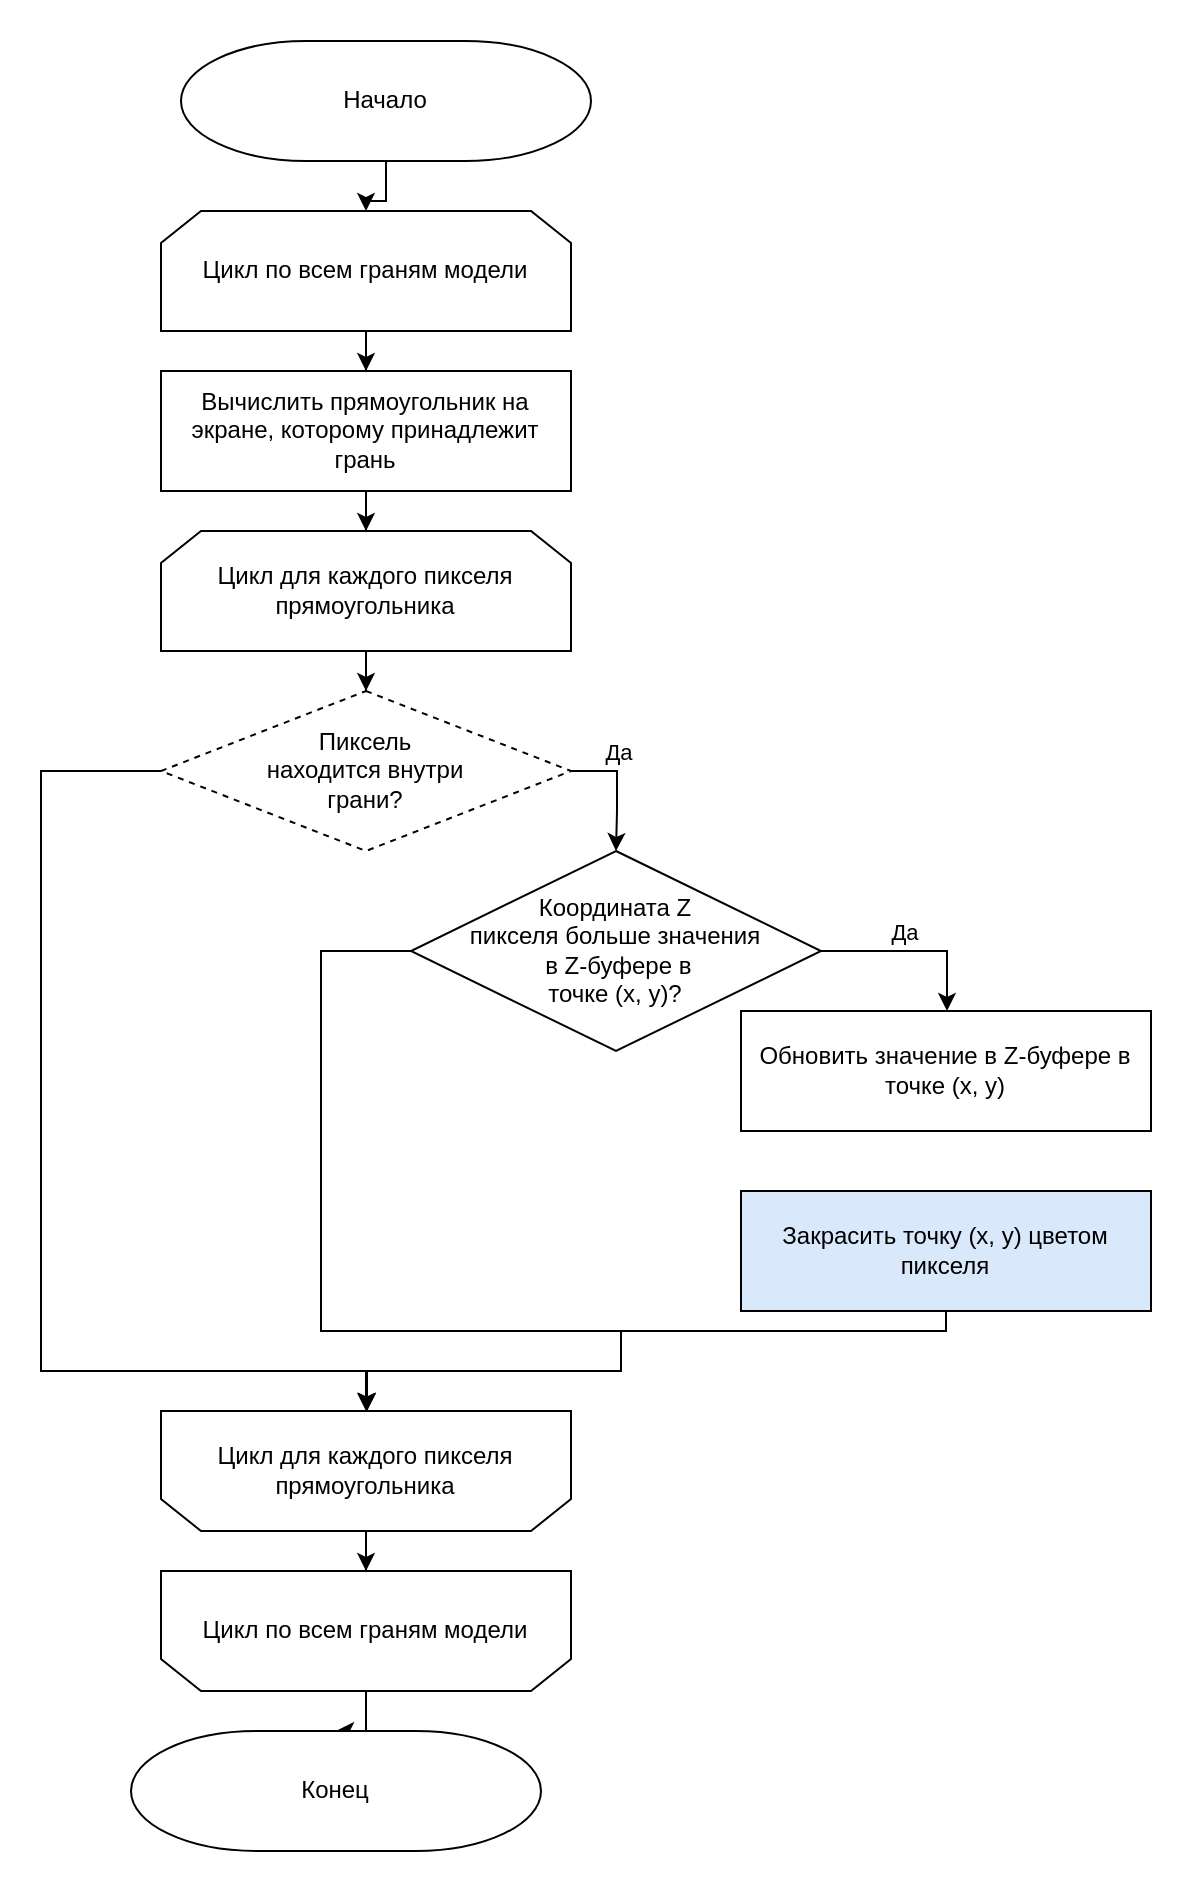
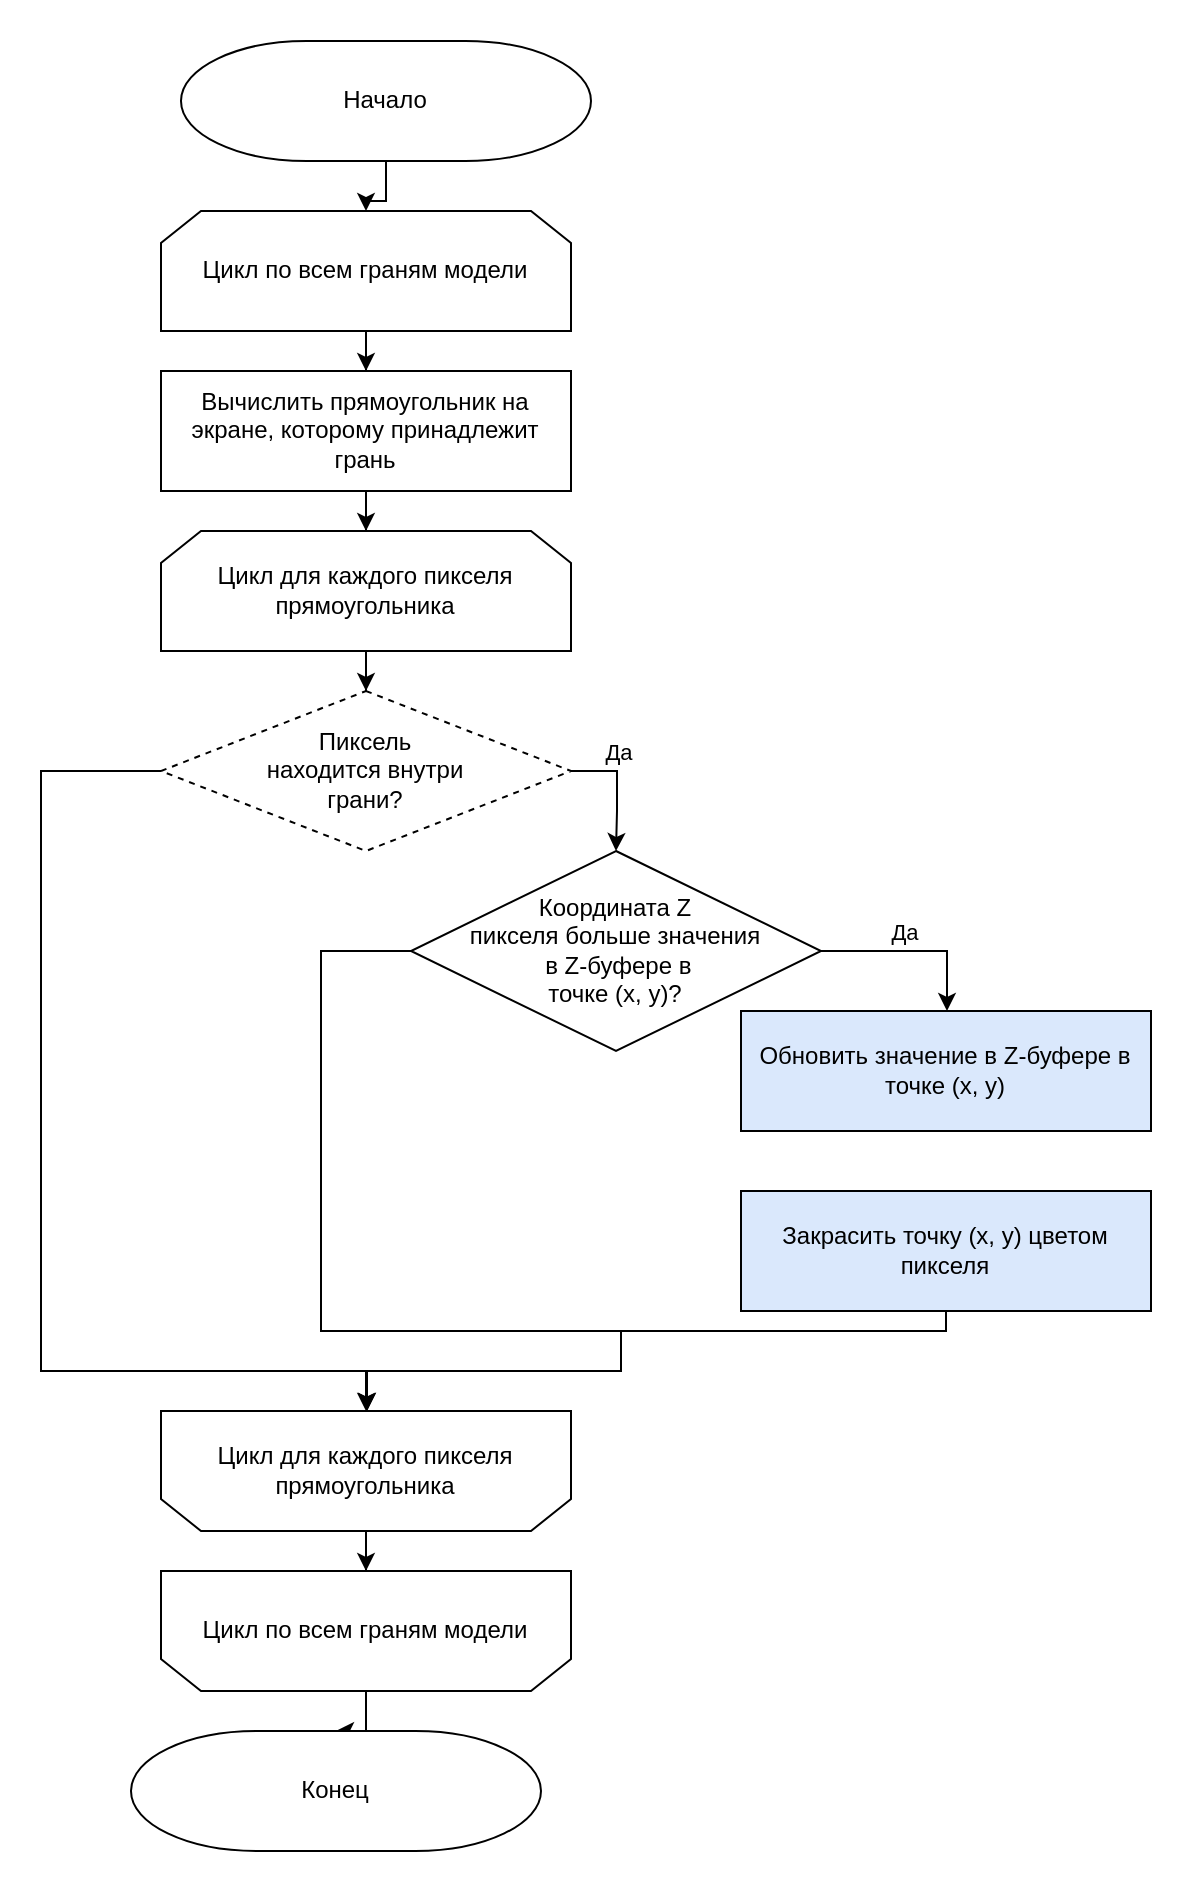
(946, 1071) -> (946, 1071)
